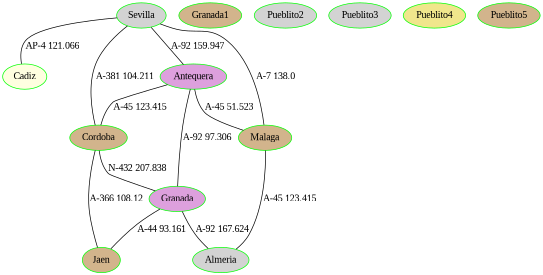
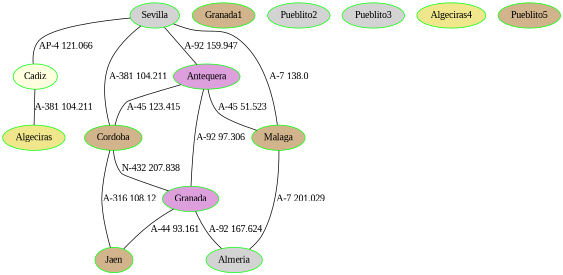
(434, 15) -> (451, 15)
none -> (34, 138)
(116, 199) -> (129, 199)
(290, 199) -> (301, 199)
